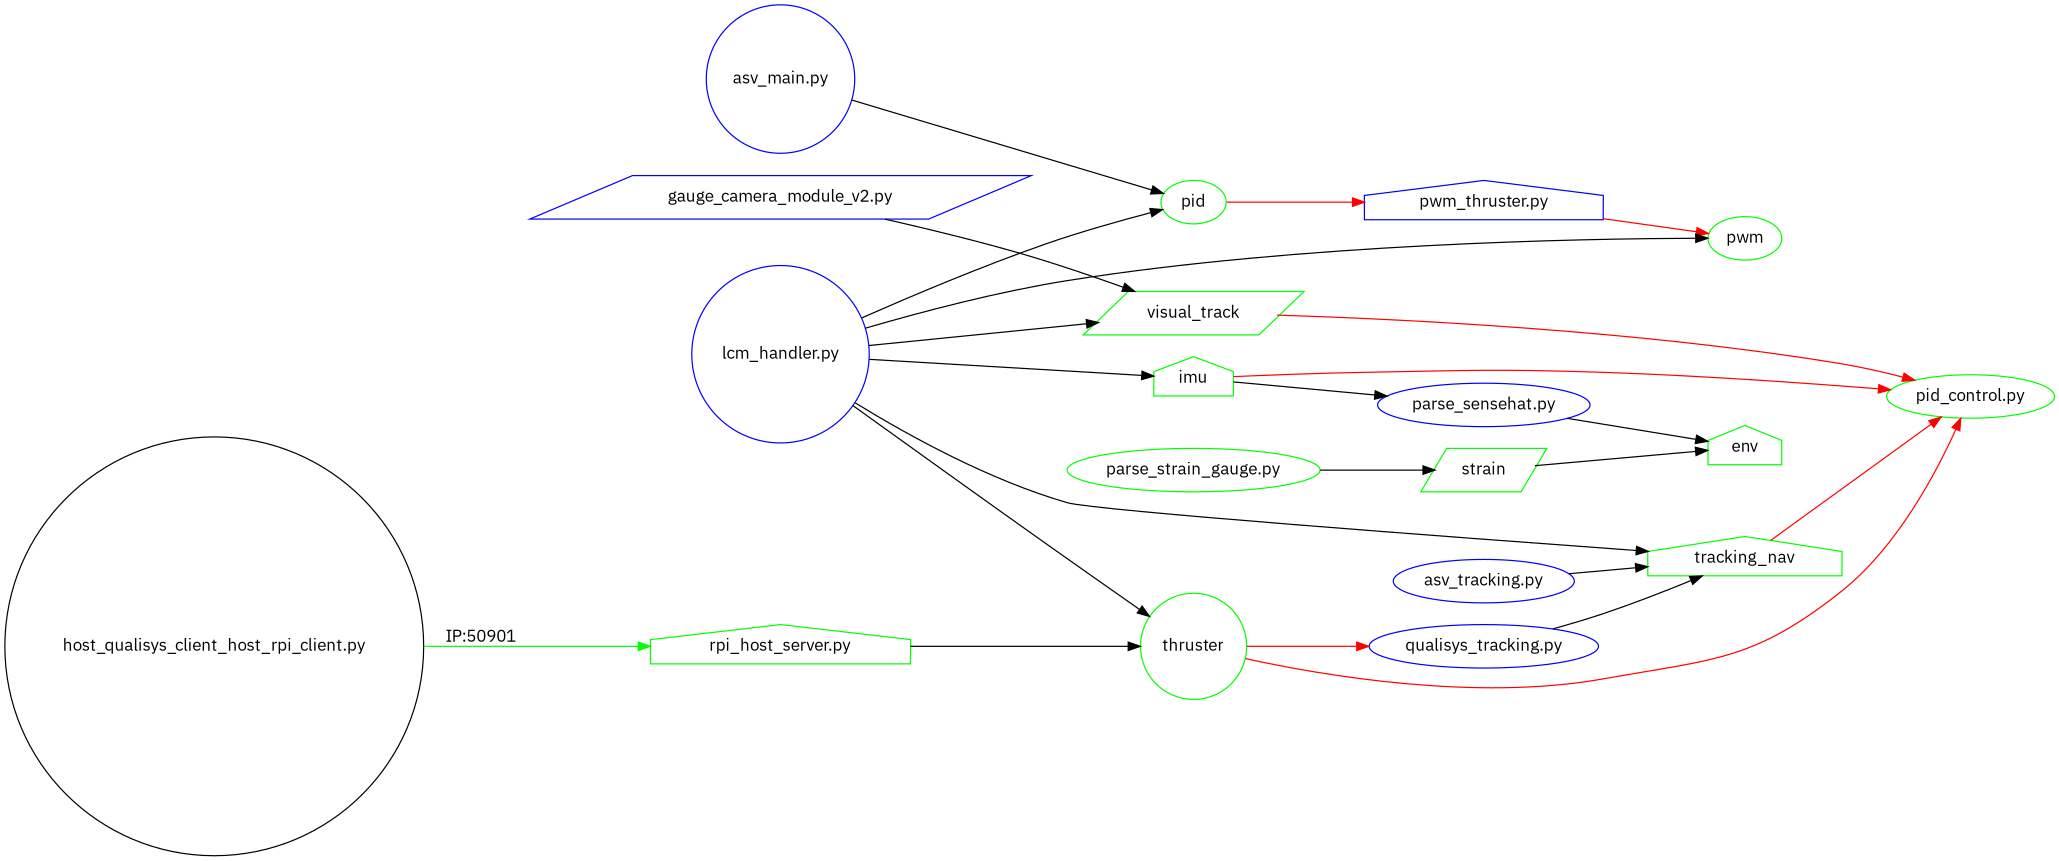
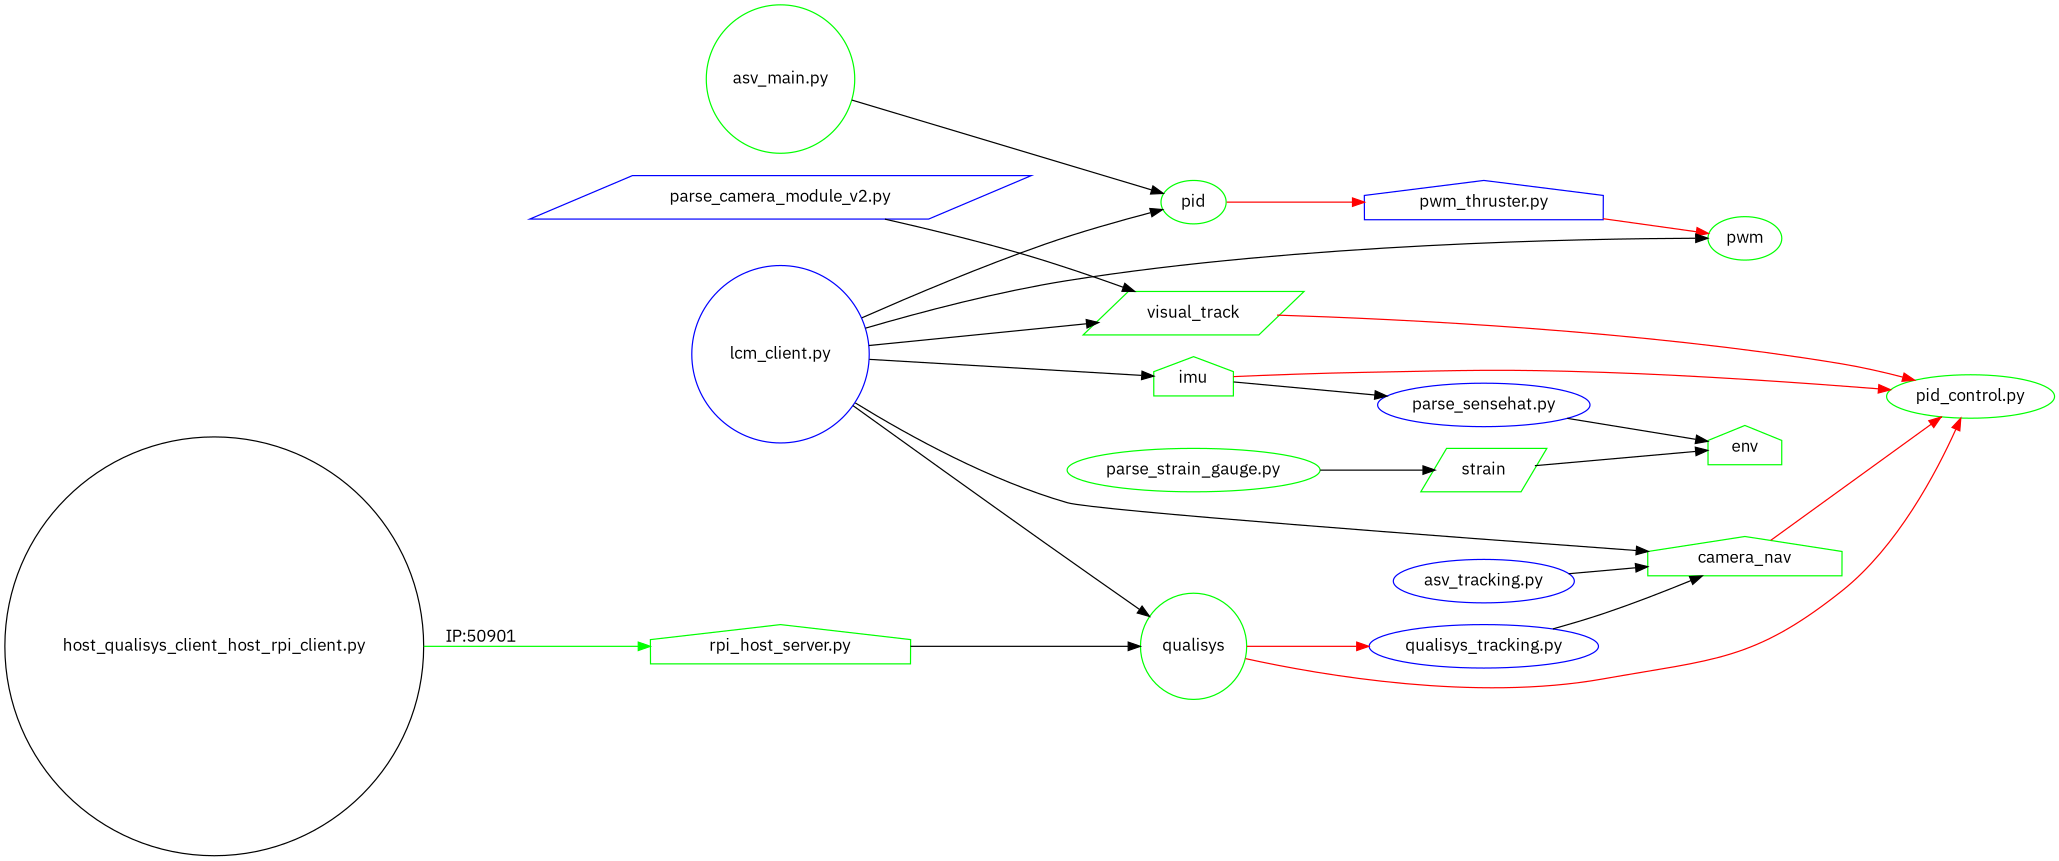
(781, 79) -> (781, 79)
(781, 197) -> (781, 197)
(781, 354) -> (781, 354)
(1745, 558) -> (1745, 558)
(1194, 646) -> (1194, 646)
